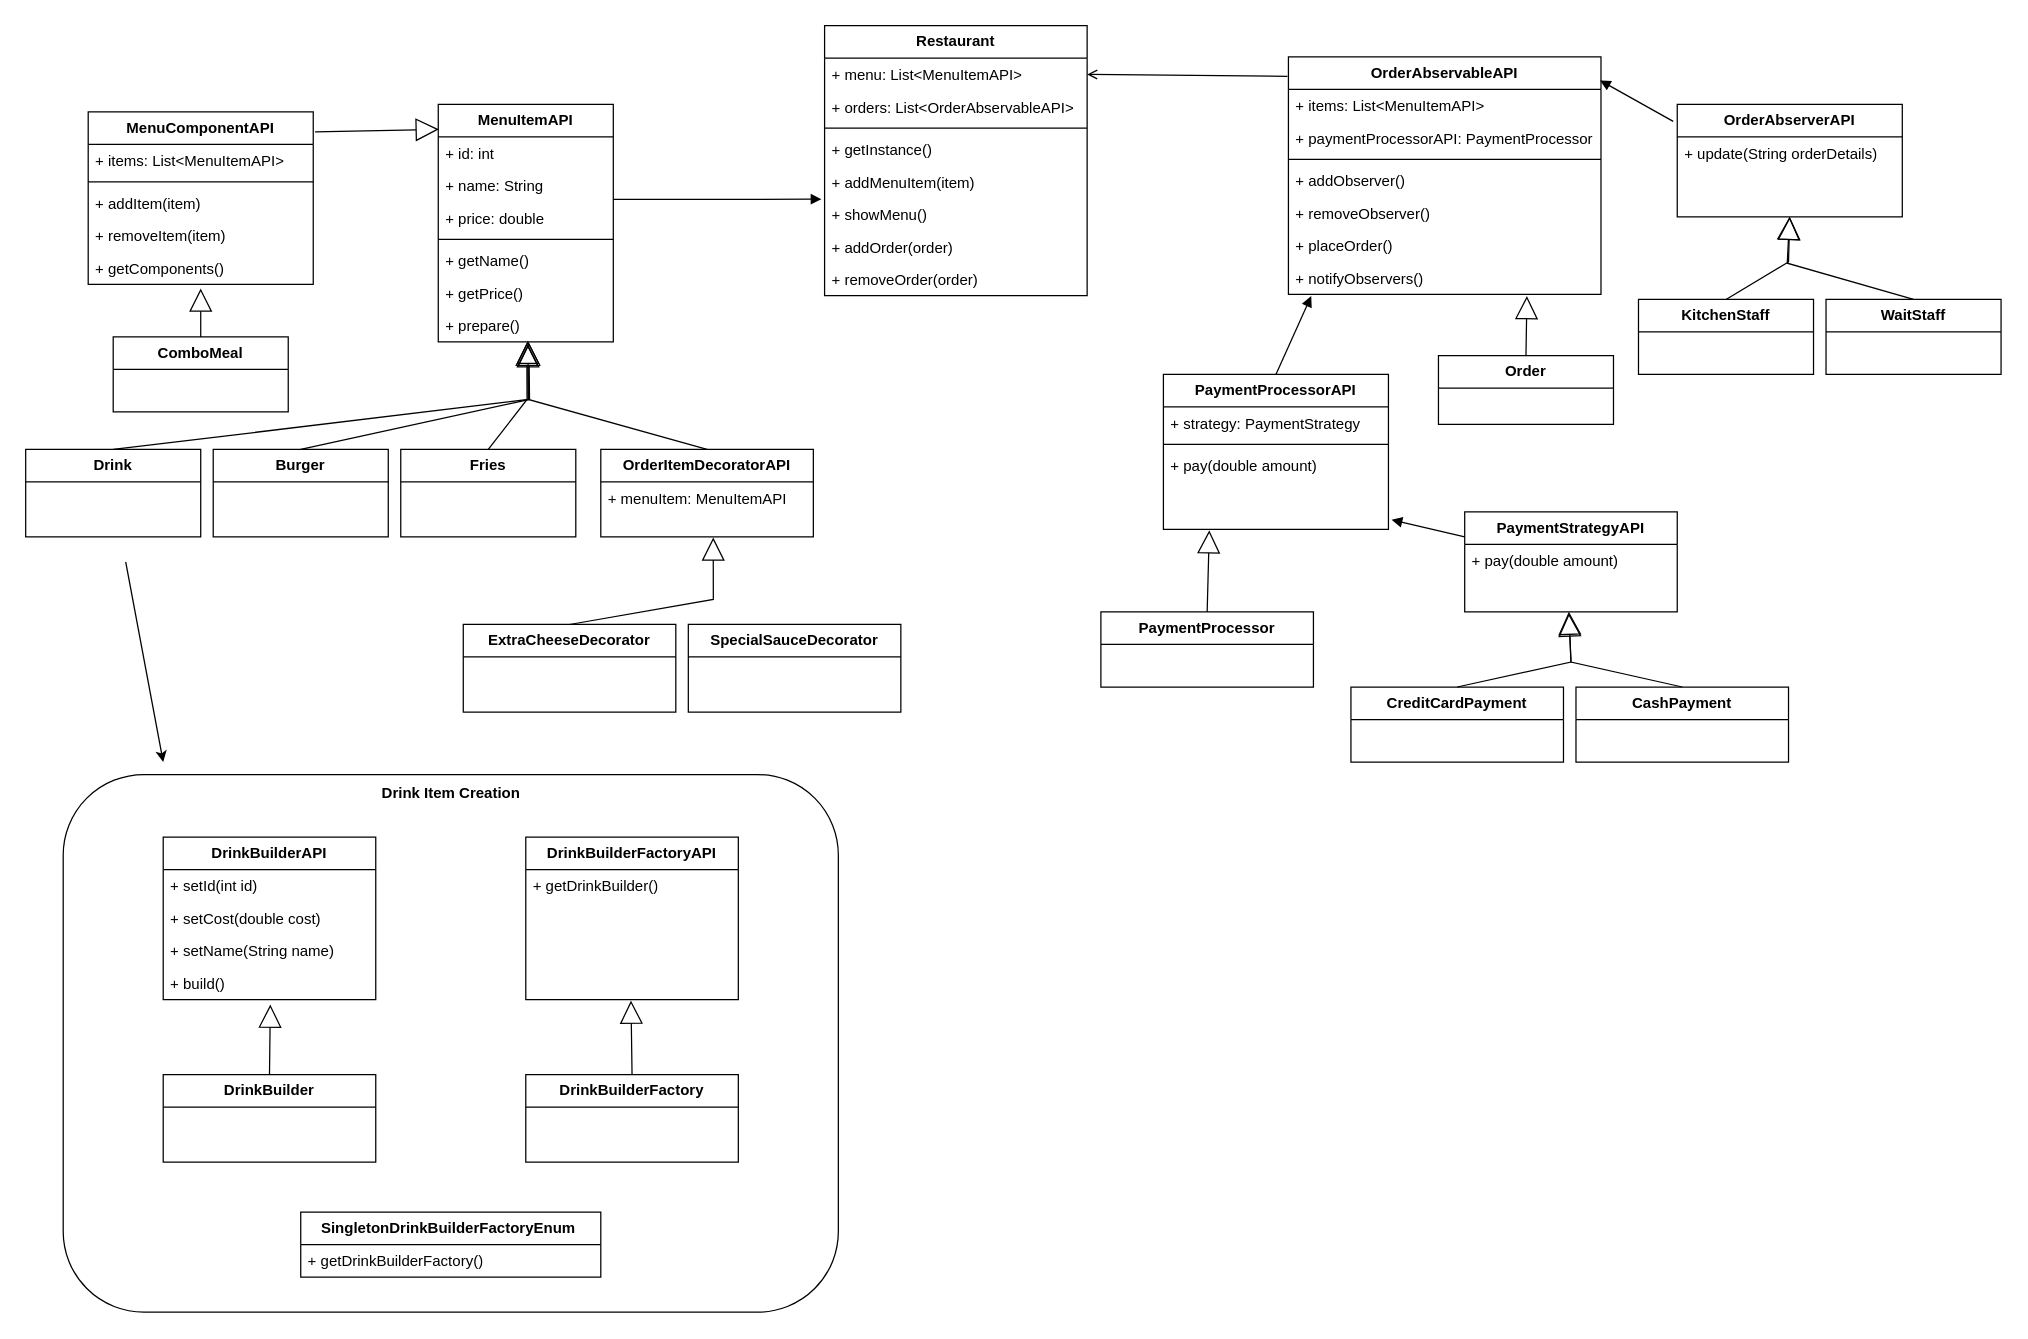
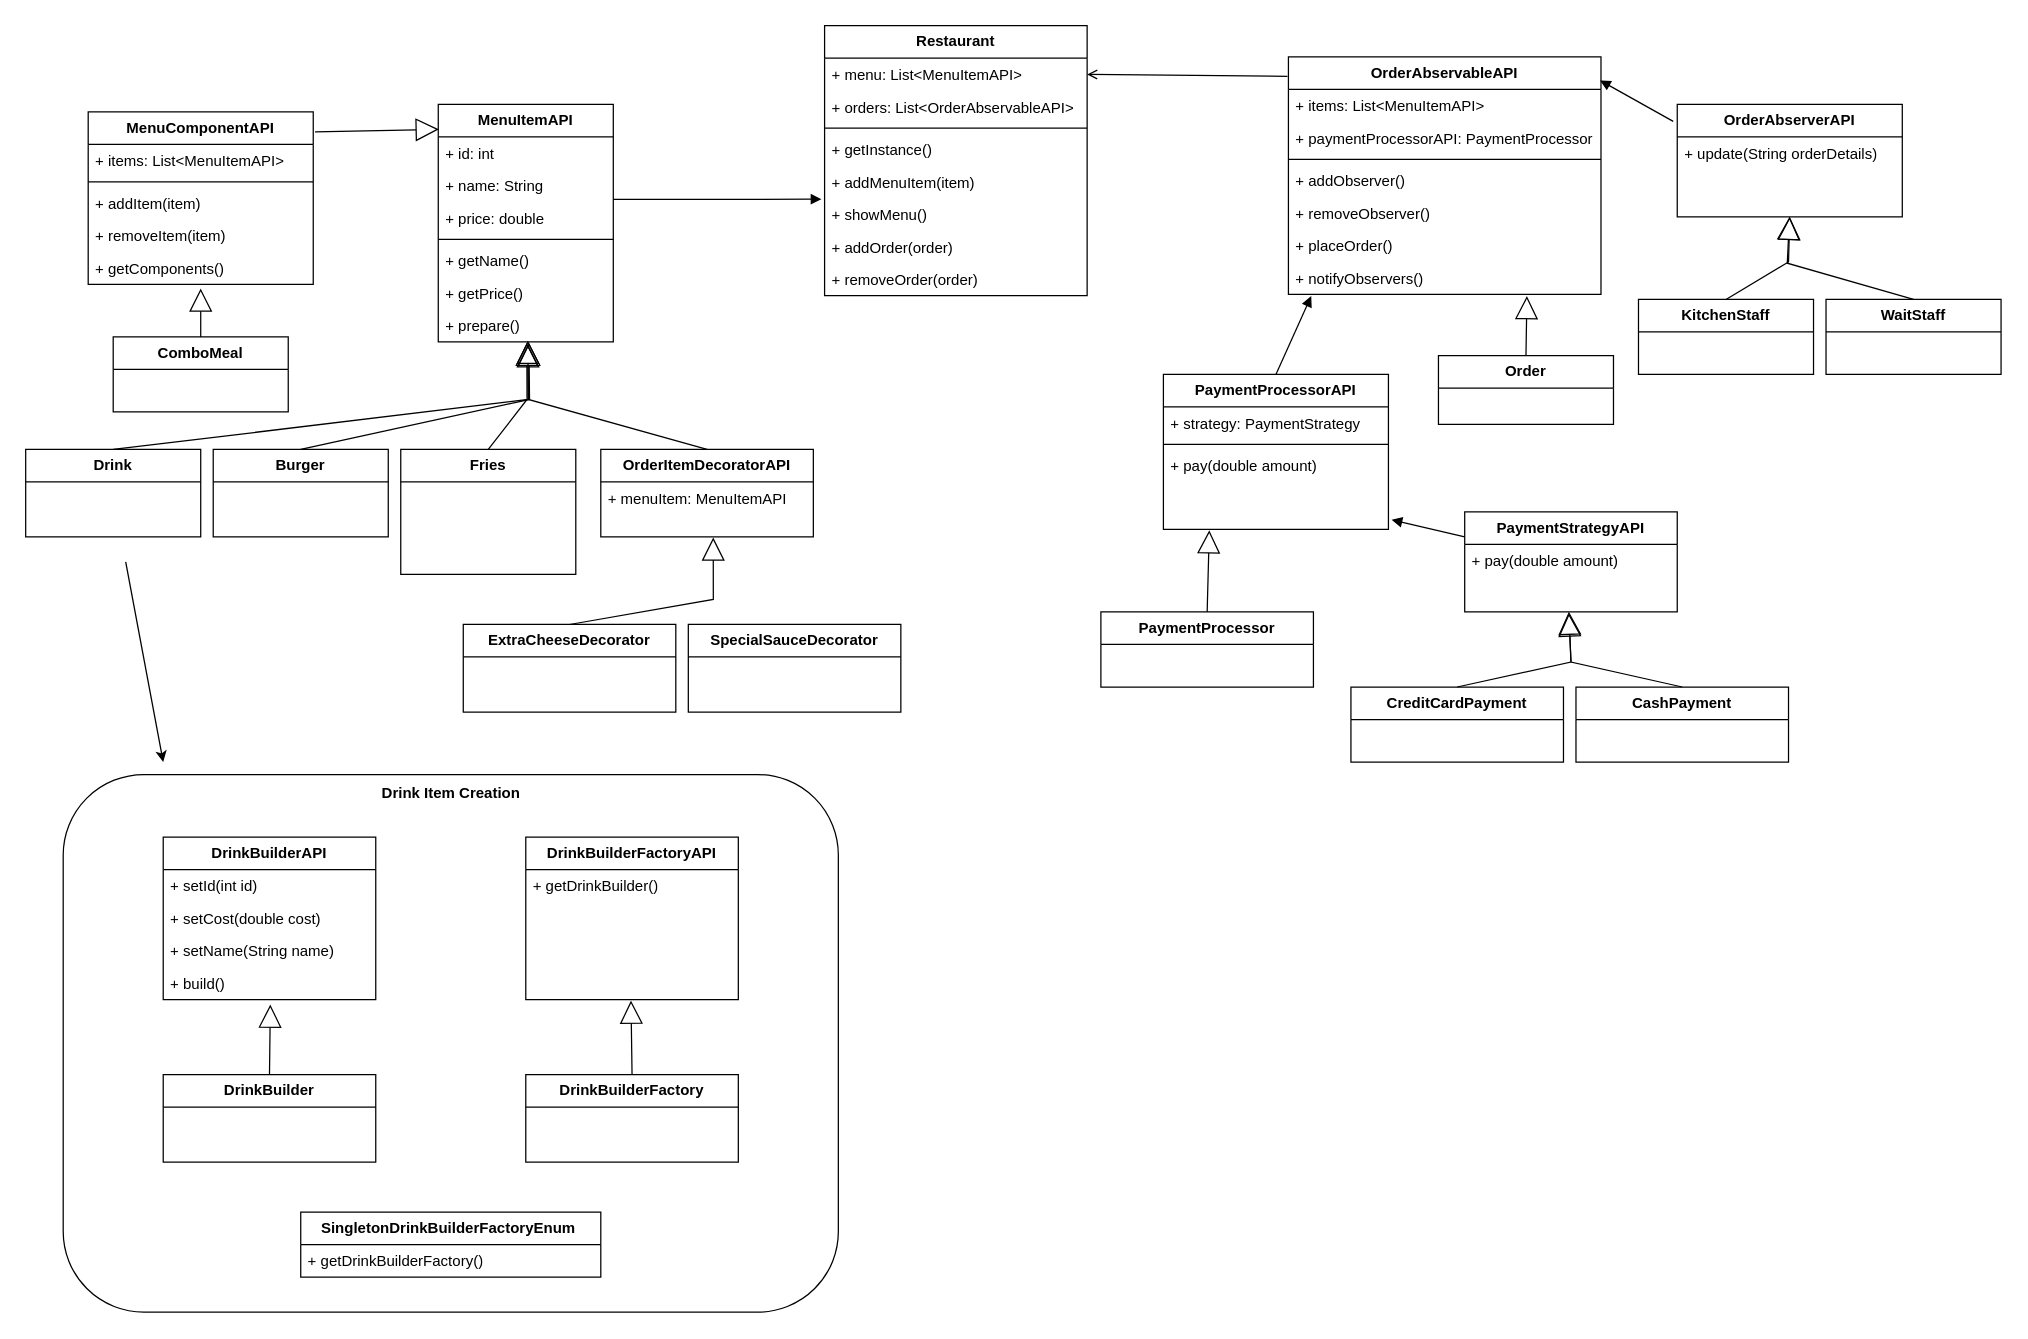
(488, 493) -> (488, 512)
